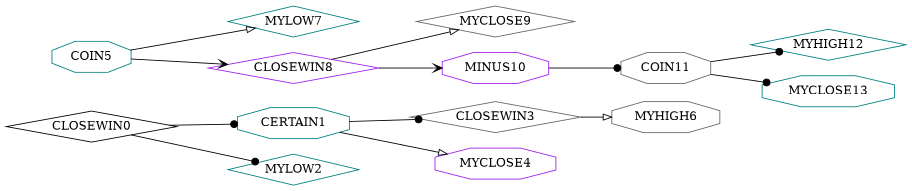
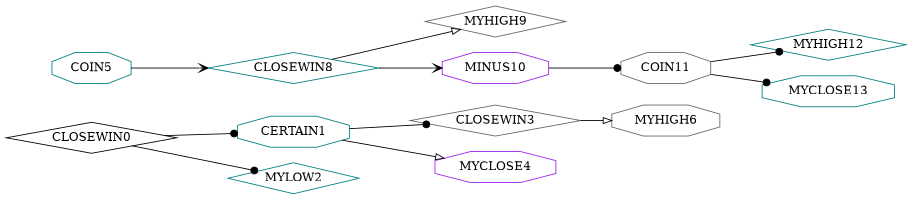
(293, 22) -> none
(495, 22) -> (495, 22)
(293, 68) -> (293, 68)
